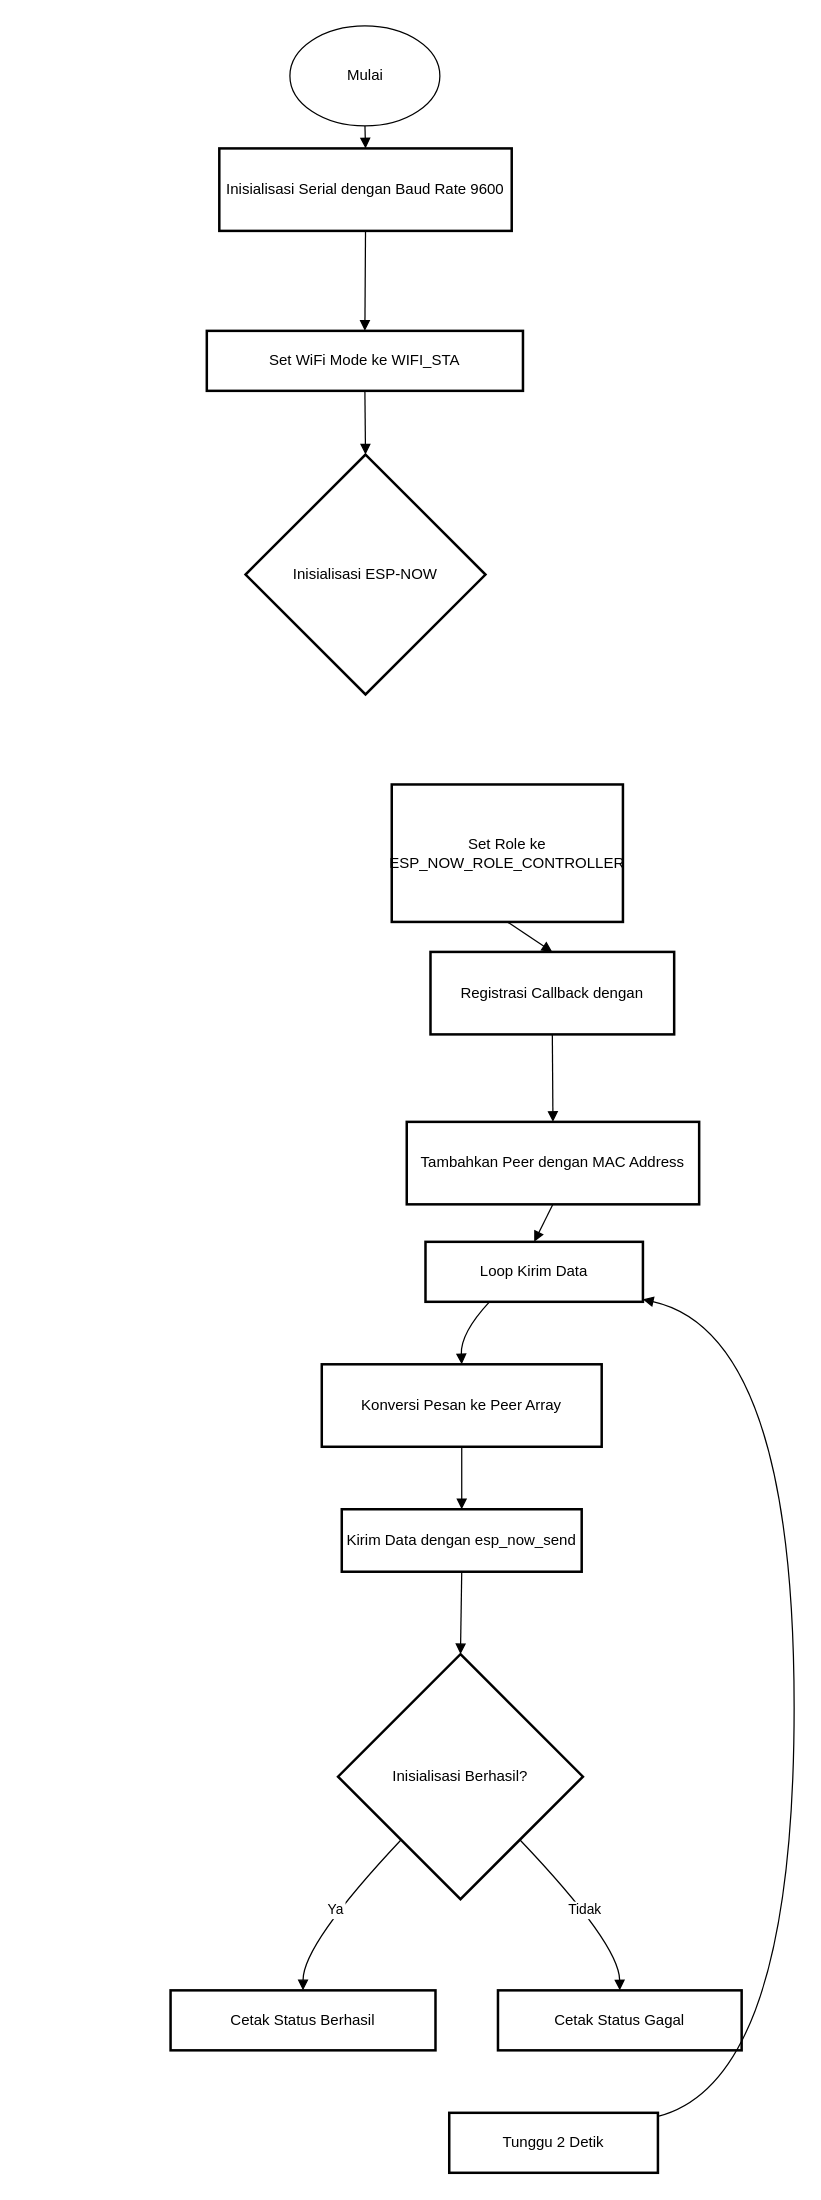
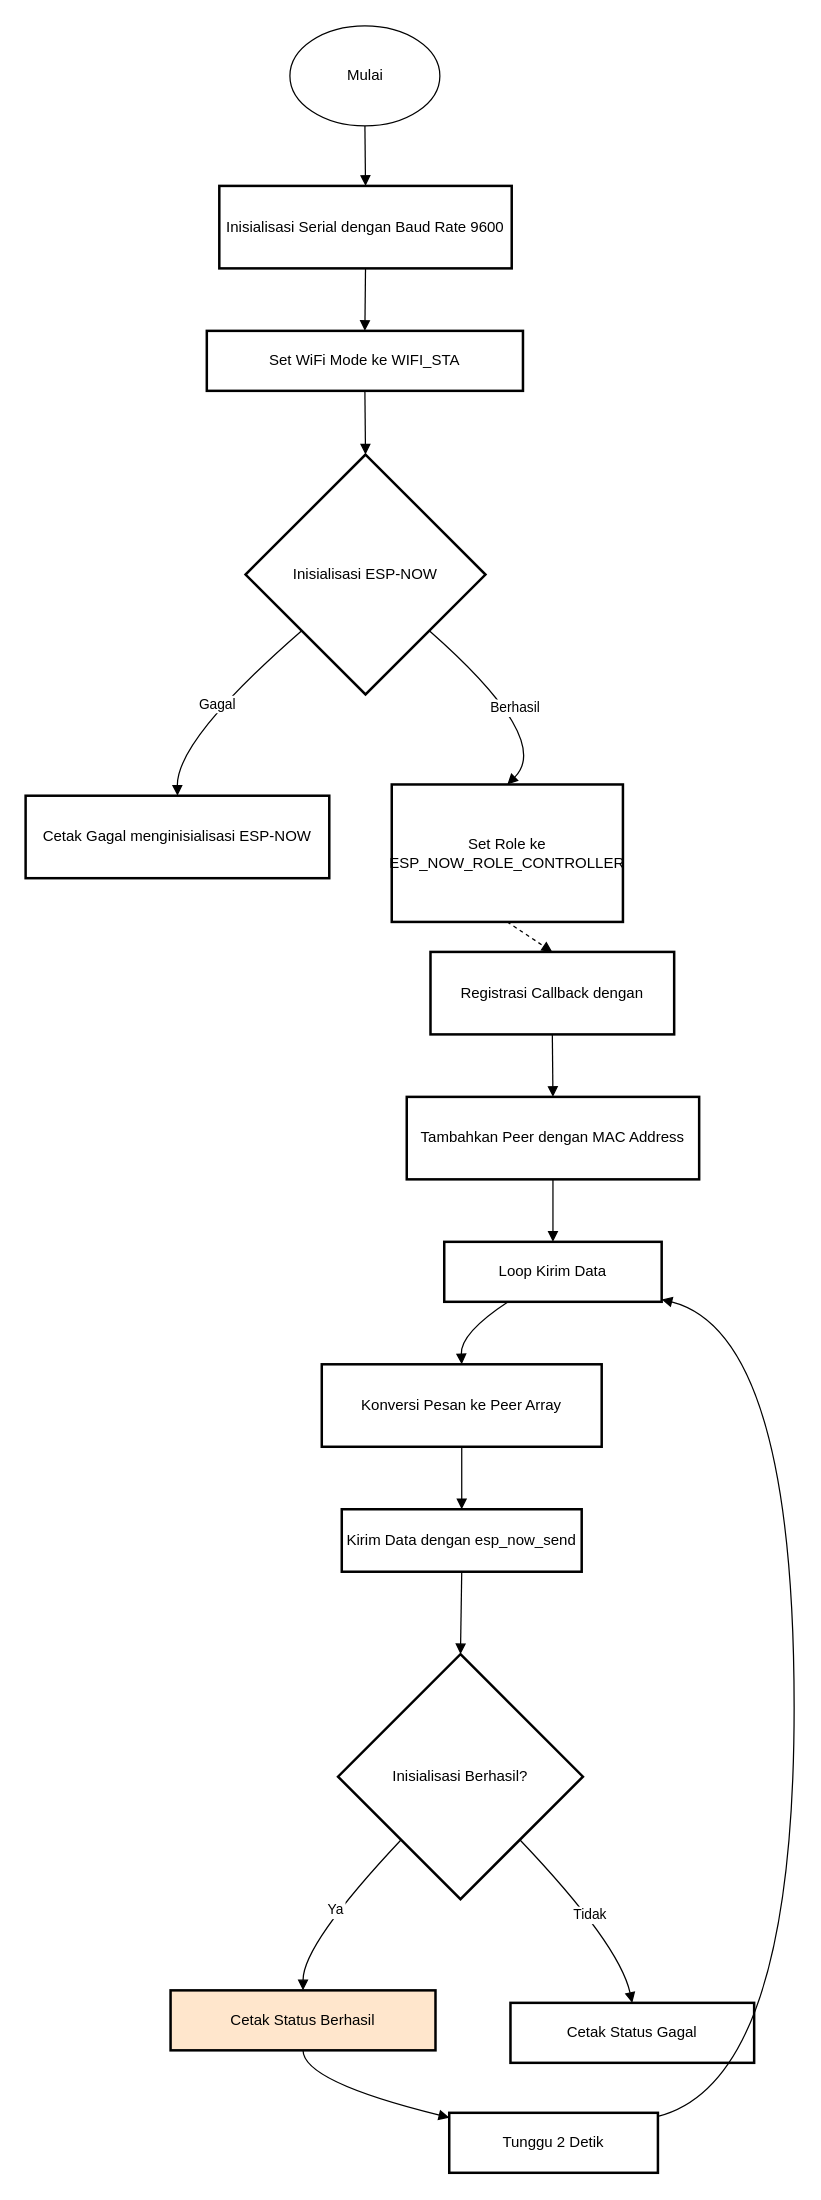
(366, 189) -> (366, 227)
none -> (494, 696)
none -> (230, 699)
none -> (178, 837)
(526, 934) -> (526, 934)
(553, 1163) -> (553, 1138)
(534, 1272) -> (553, 1272)
(303, 2021) -> (303, 2021)
(620, 2021) -> (633, 2033)
none -> (365, 2094)
